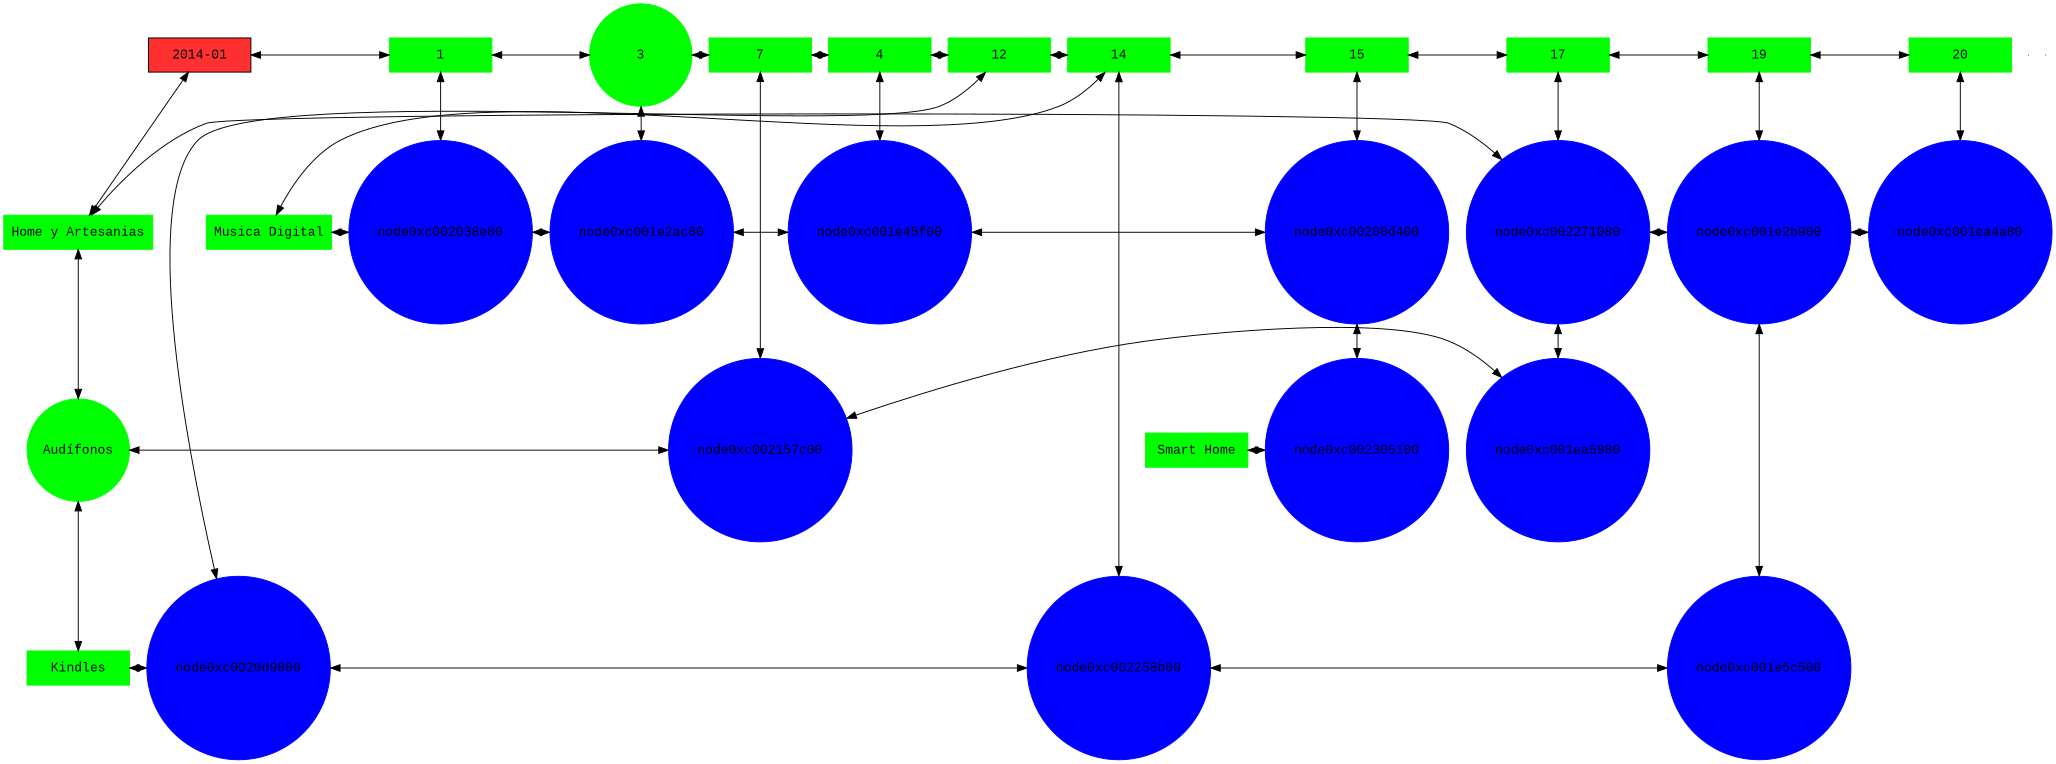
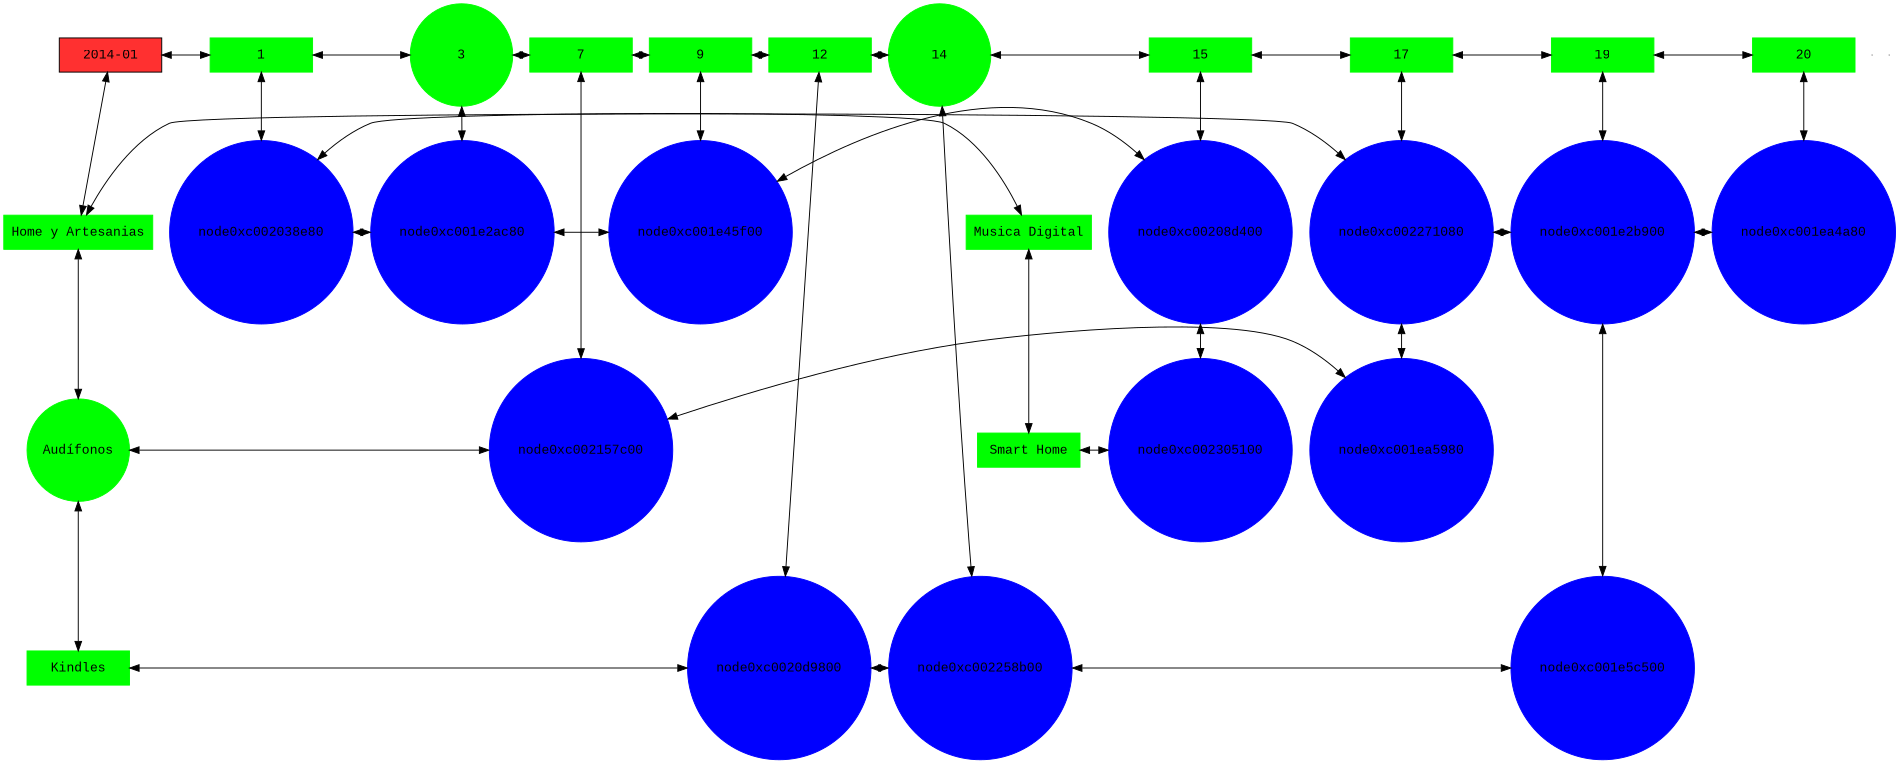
(880, 55) -> (701, 55)
(1119, 55) -> (940, 55)
(785, 122) -> (1029, 341)
